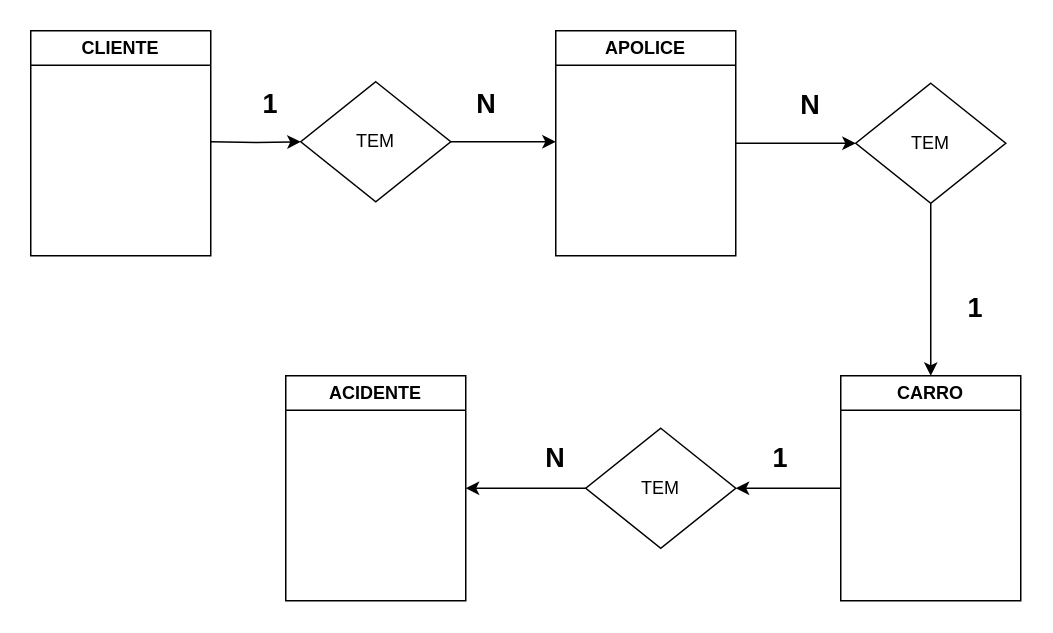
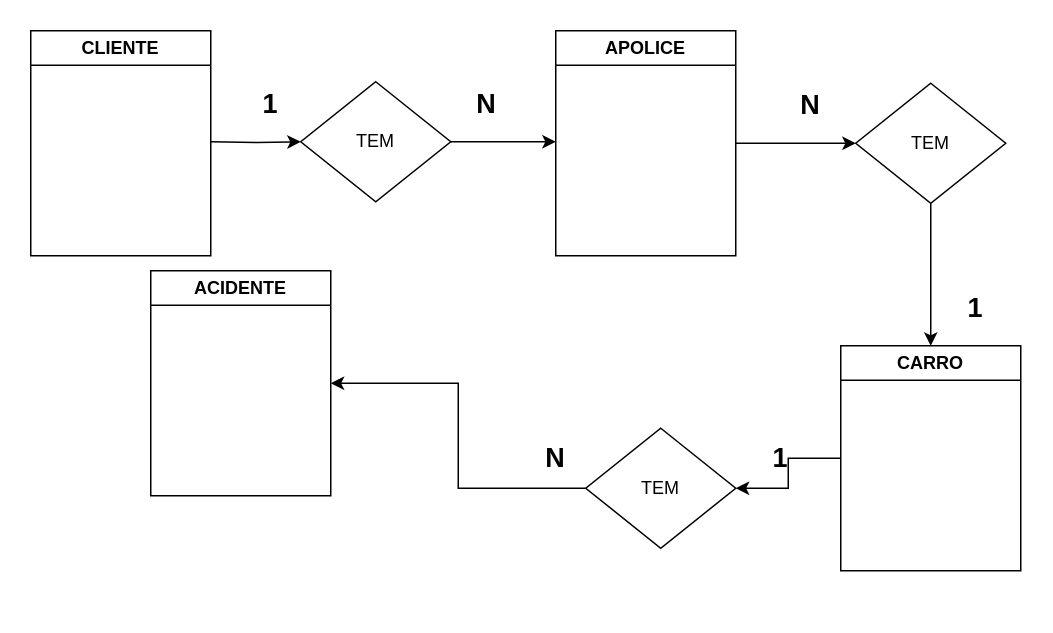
(376, 488) -> (241, 383)
(931, 488) -> (931, 458)
